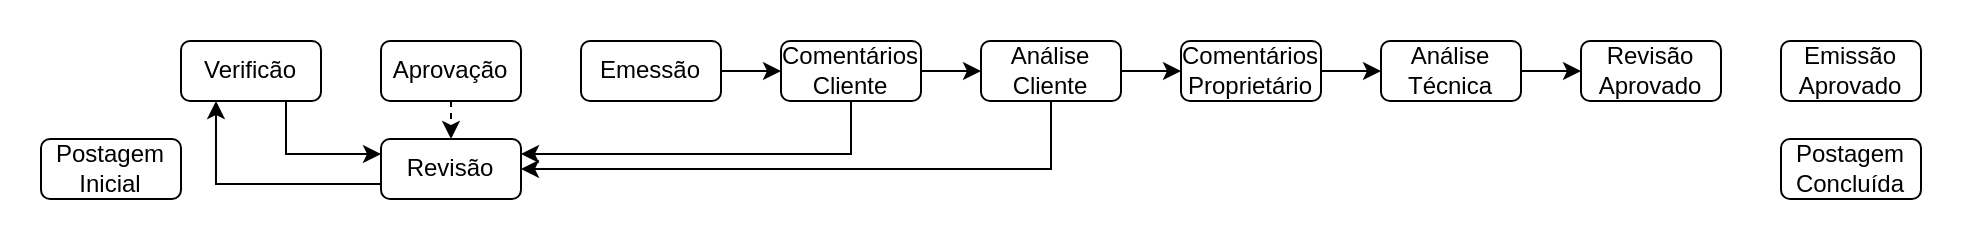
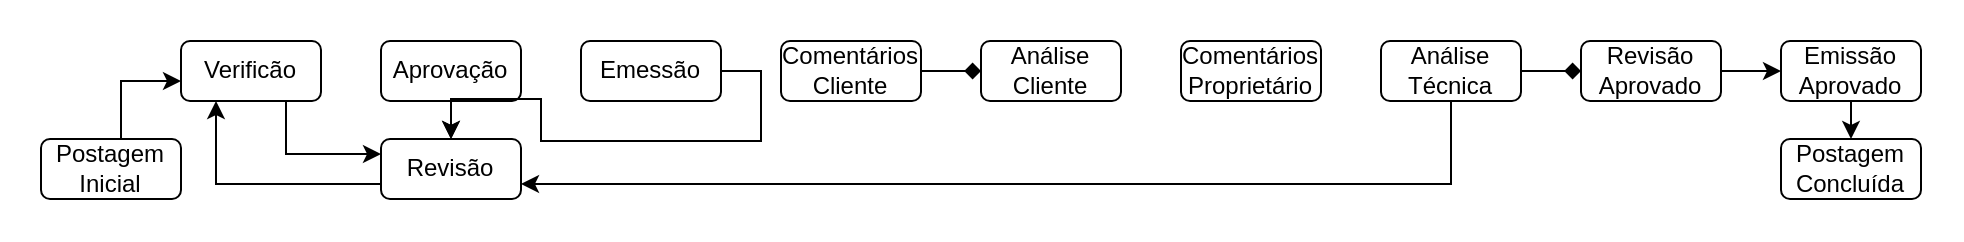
(763, 71) -> (621, 141)
(965, 71) -> (964, 71)
(1144, 71) -> none
(1344, 71) -> none
(1565, 71) -> (1564, 71)
none -> (1758, 71)
none -> (121, 87)
none -> (1851, 113)
(719, 154) -> none
(827, 169) -> none
none -> (1034, 184)
